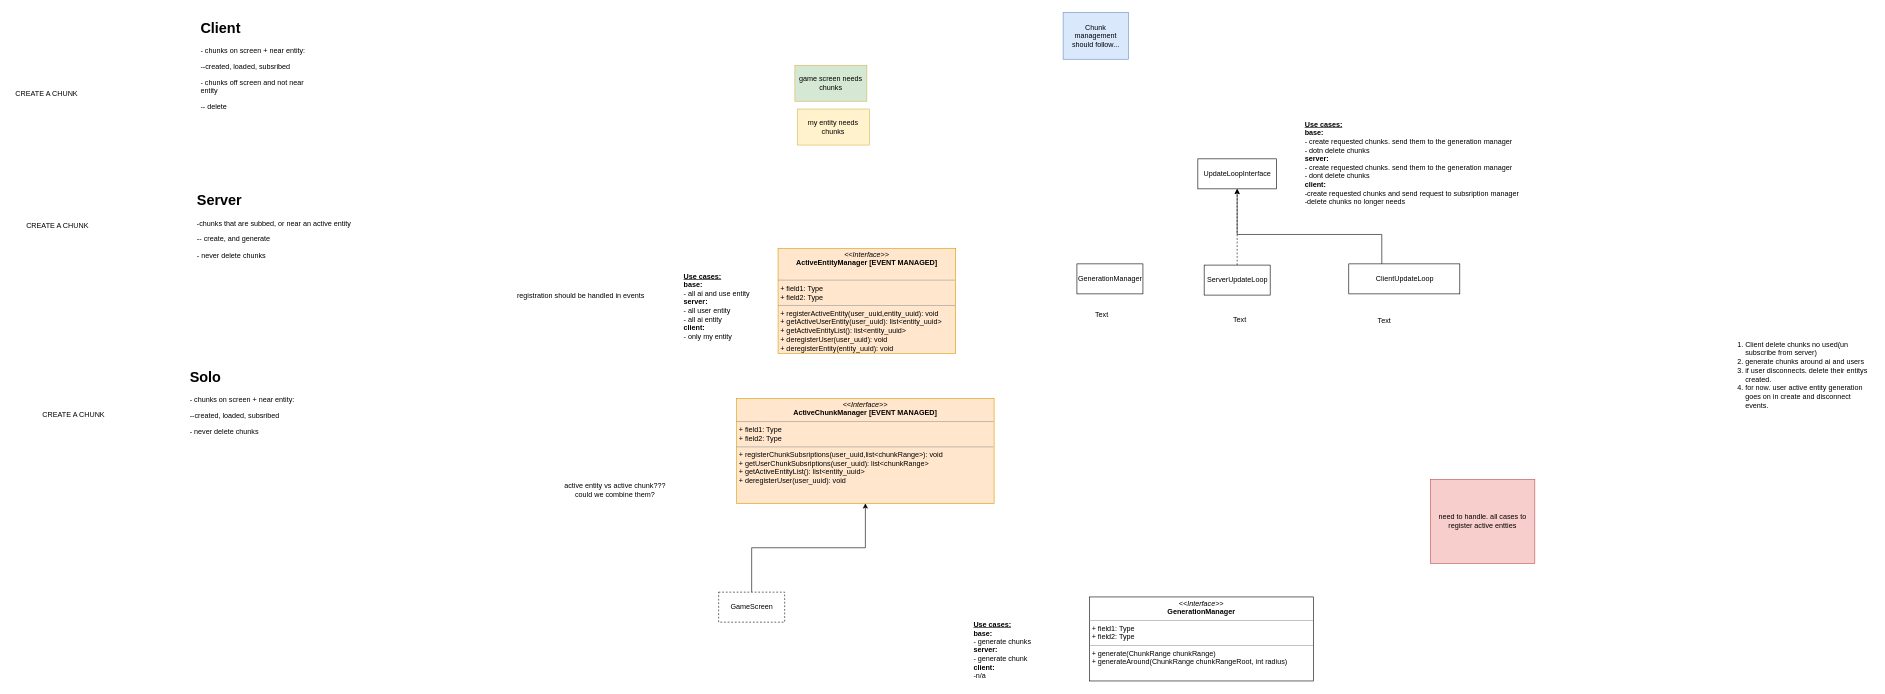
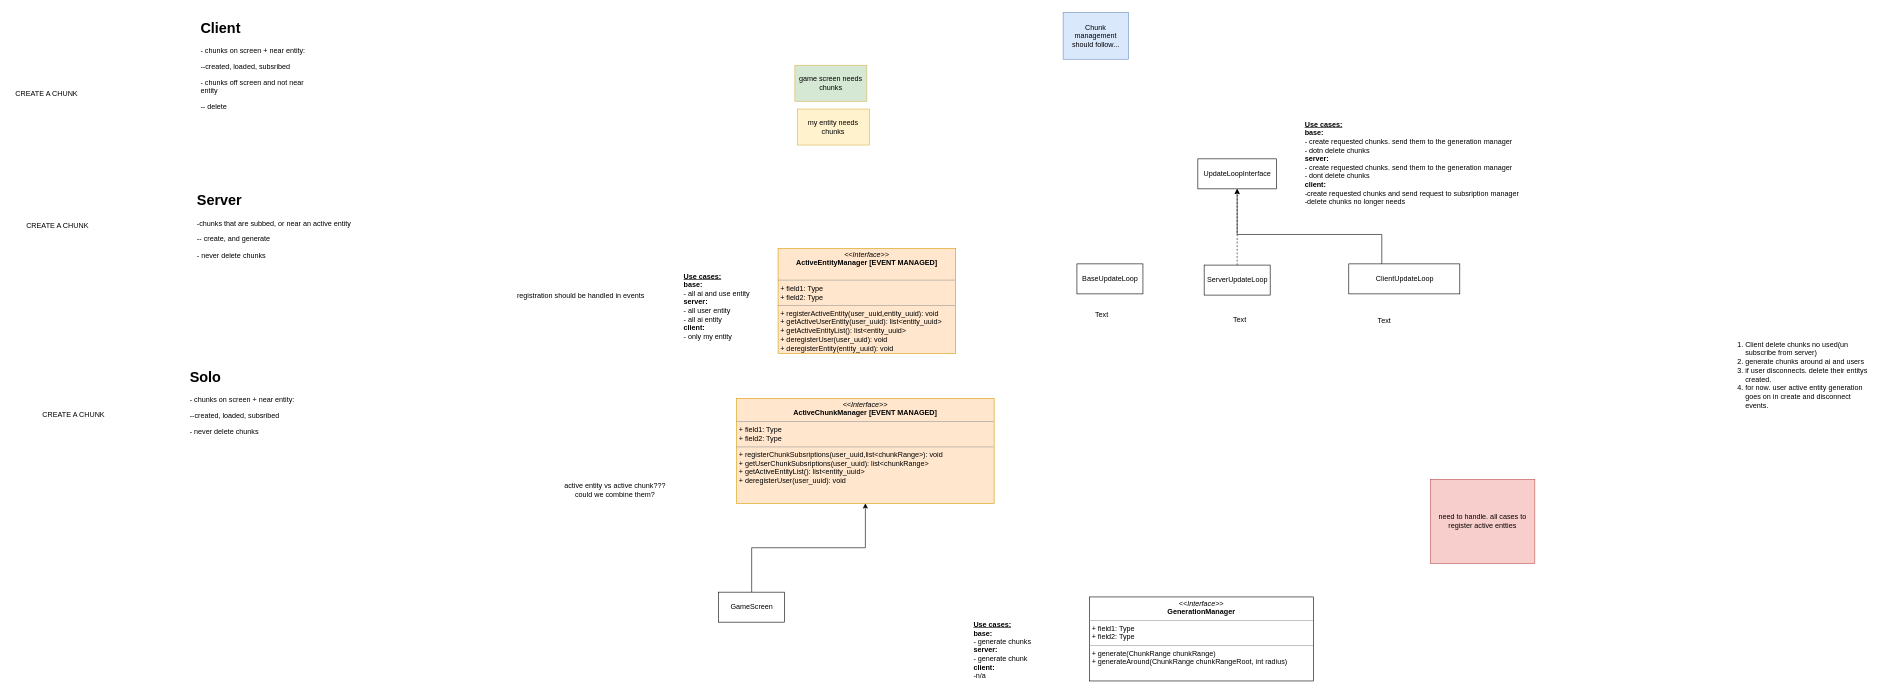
(1110, 279) -> (1110, 279)
(752, 607) -> (752, 607)
